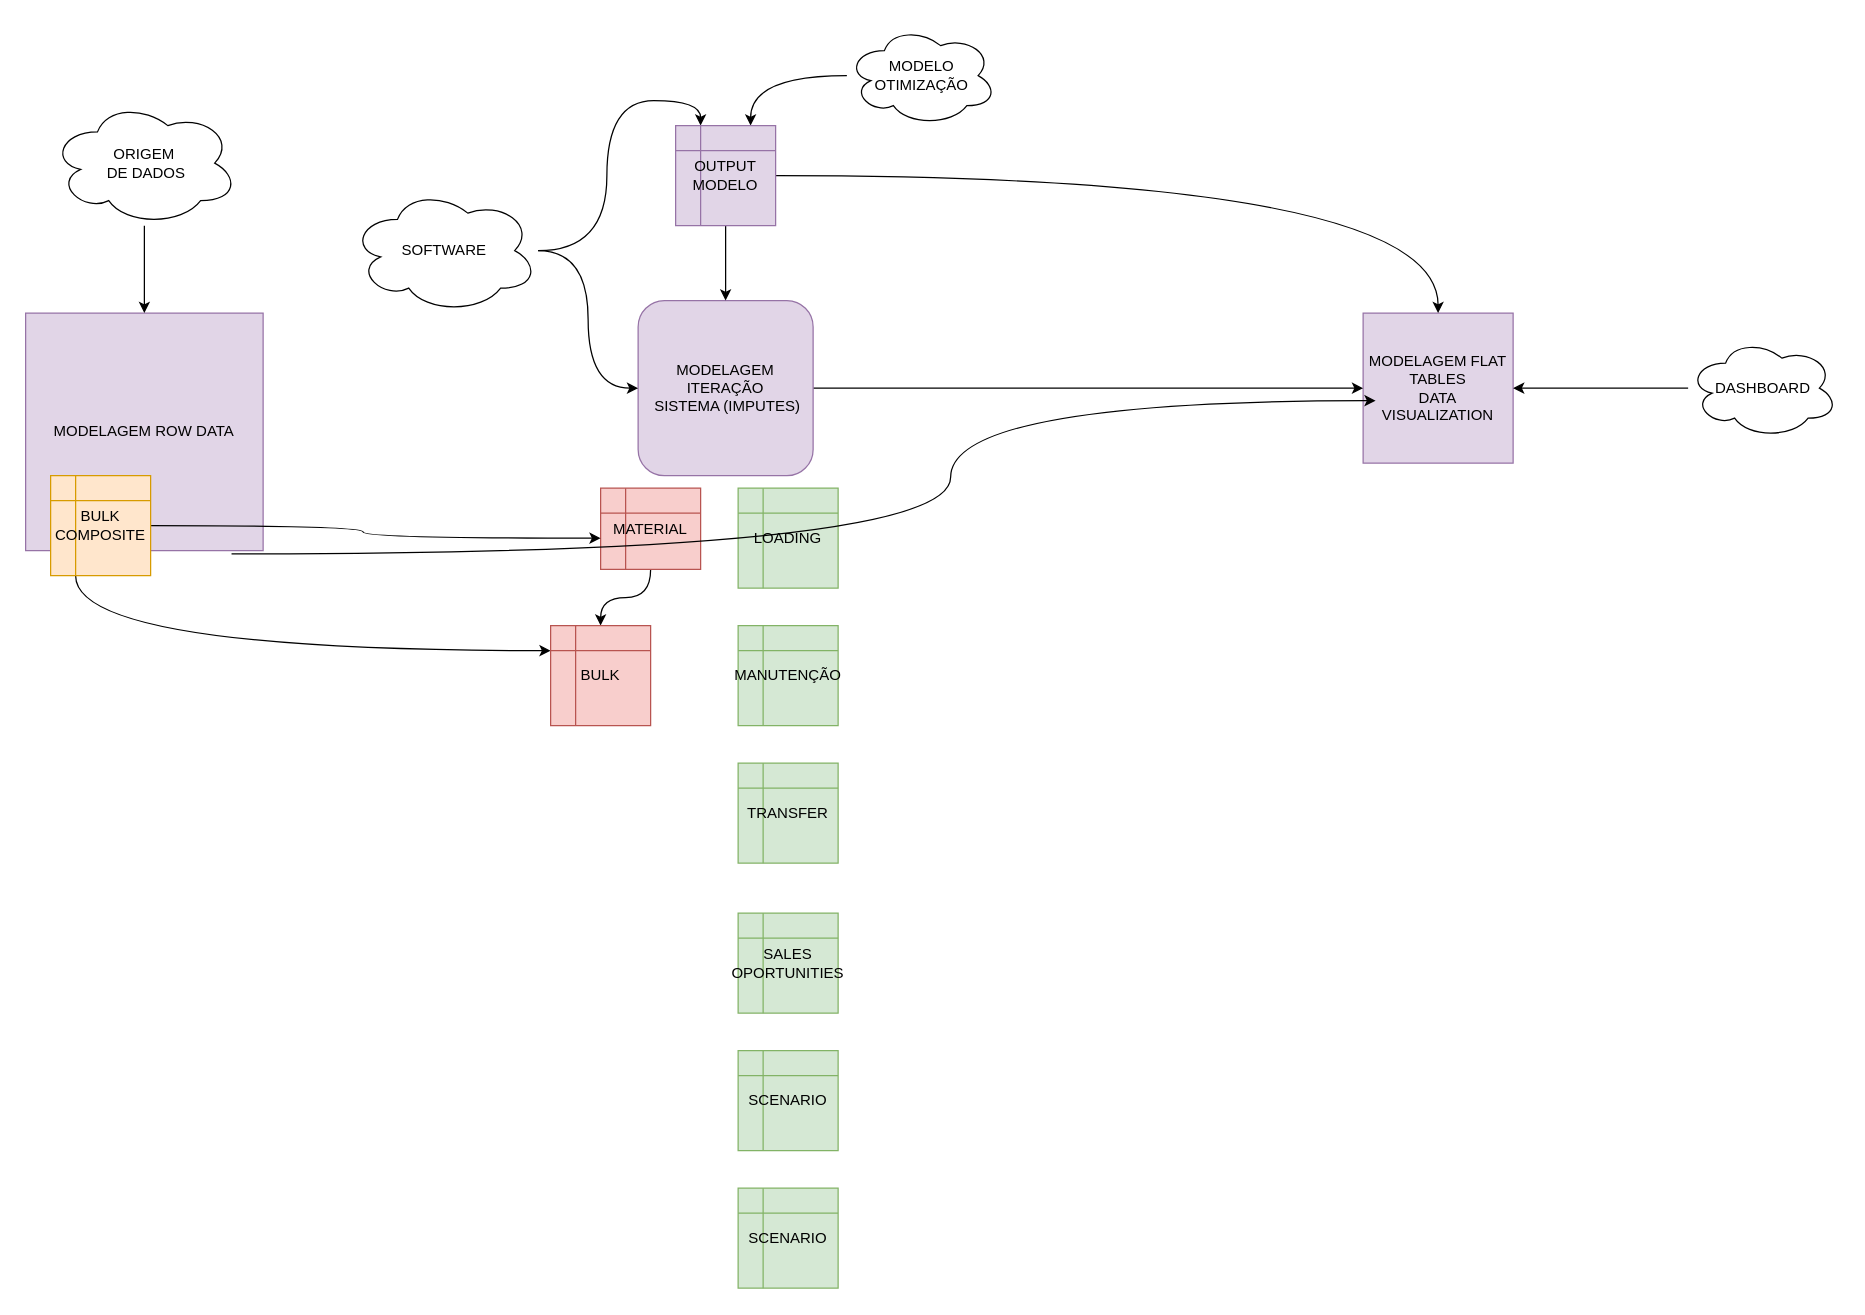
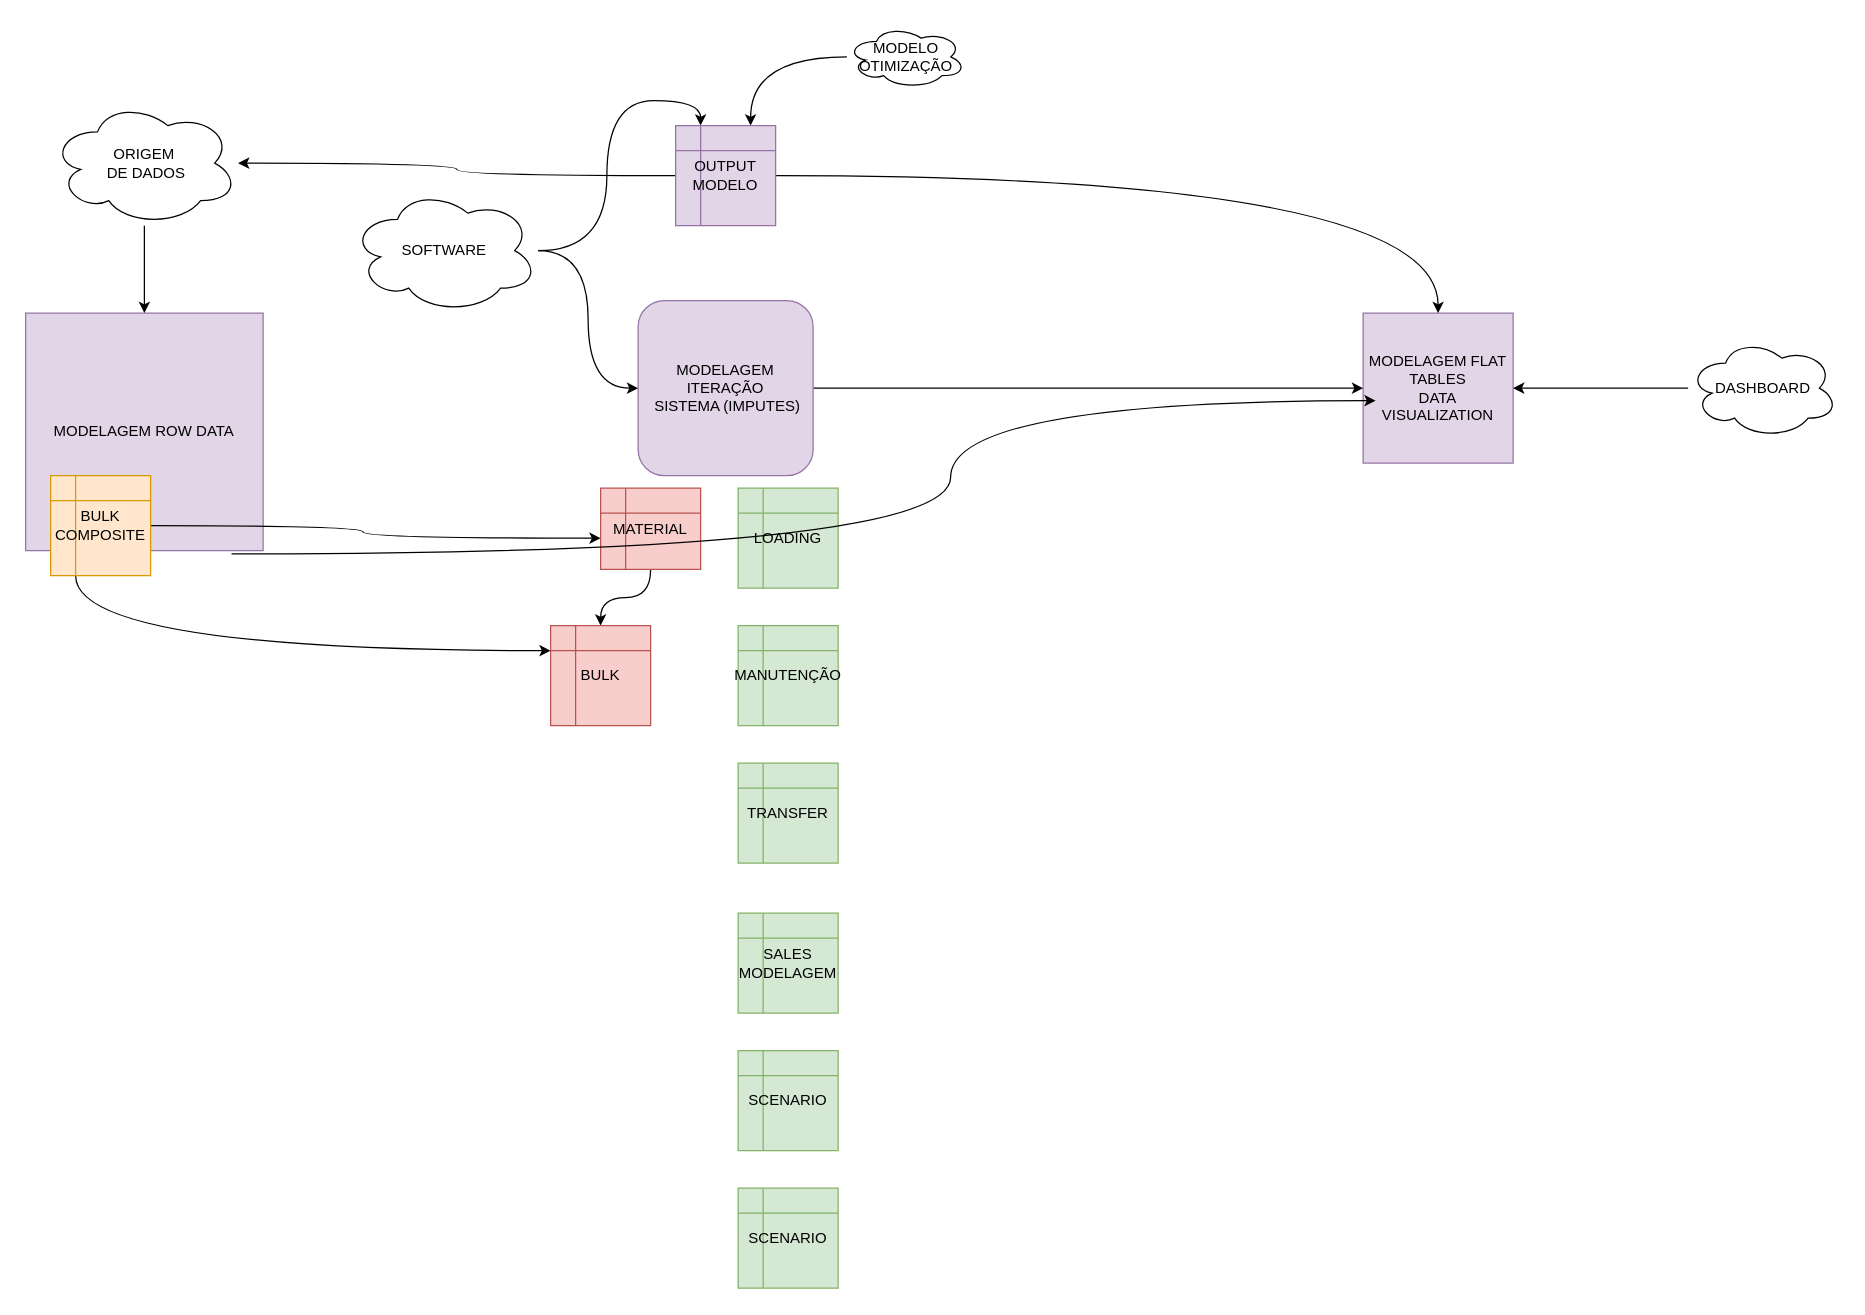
(922, 76) -> (906, 57)
(726, 259) -> (352, 164)
(788, 963) -> (788, 963)
